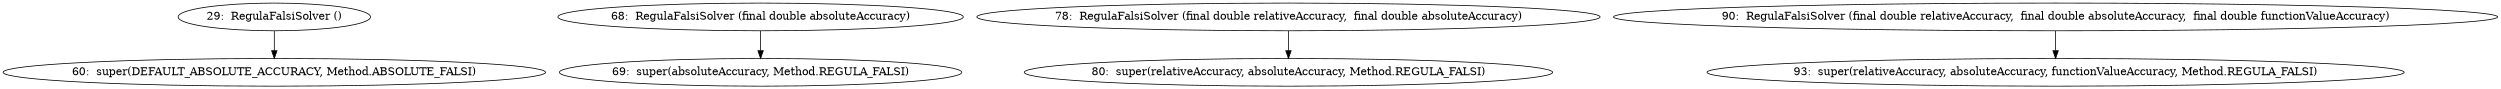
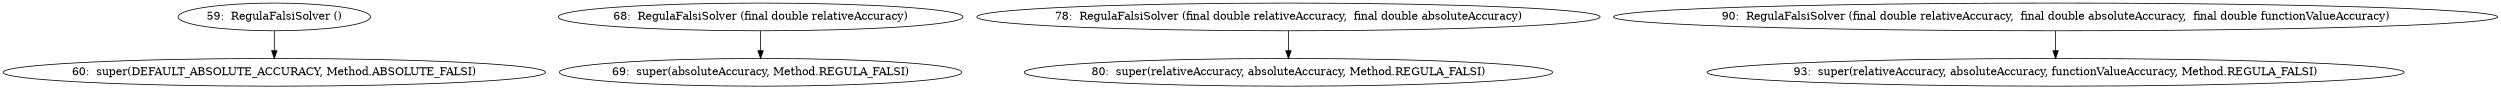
(274, 17) -> (274, 17)
(761, 17) -> (761, 17)
